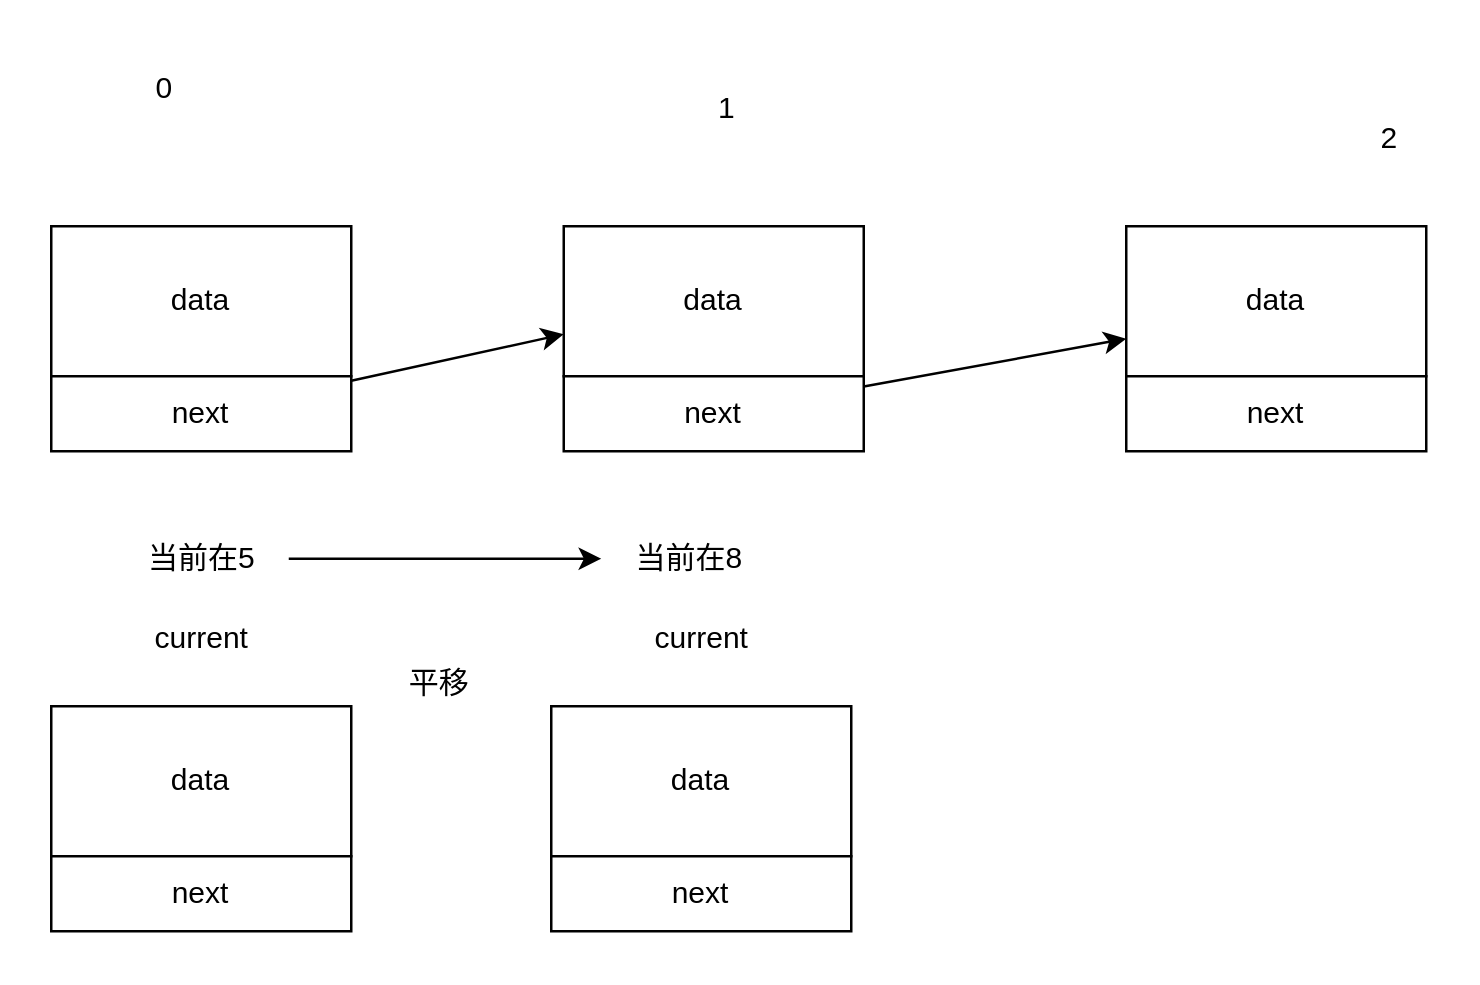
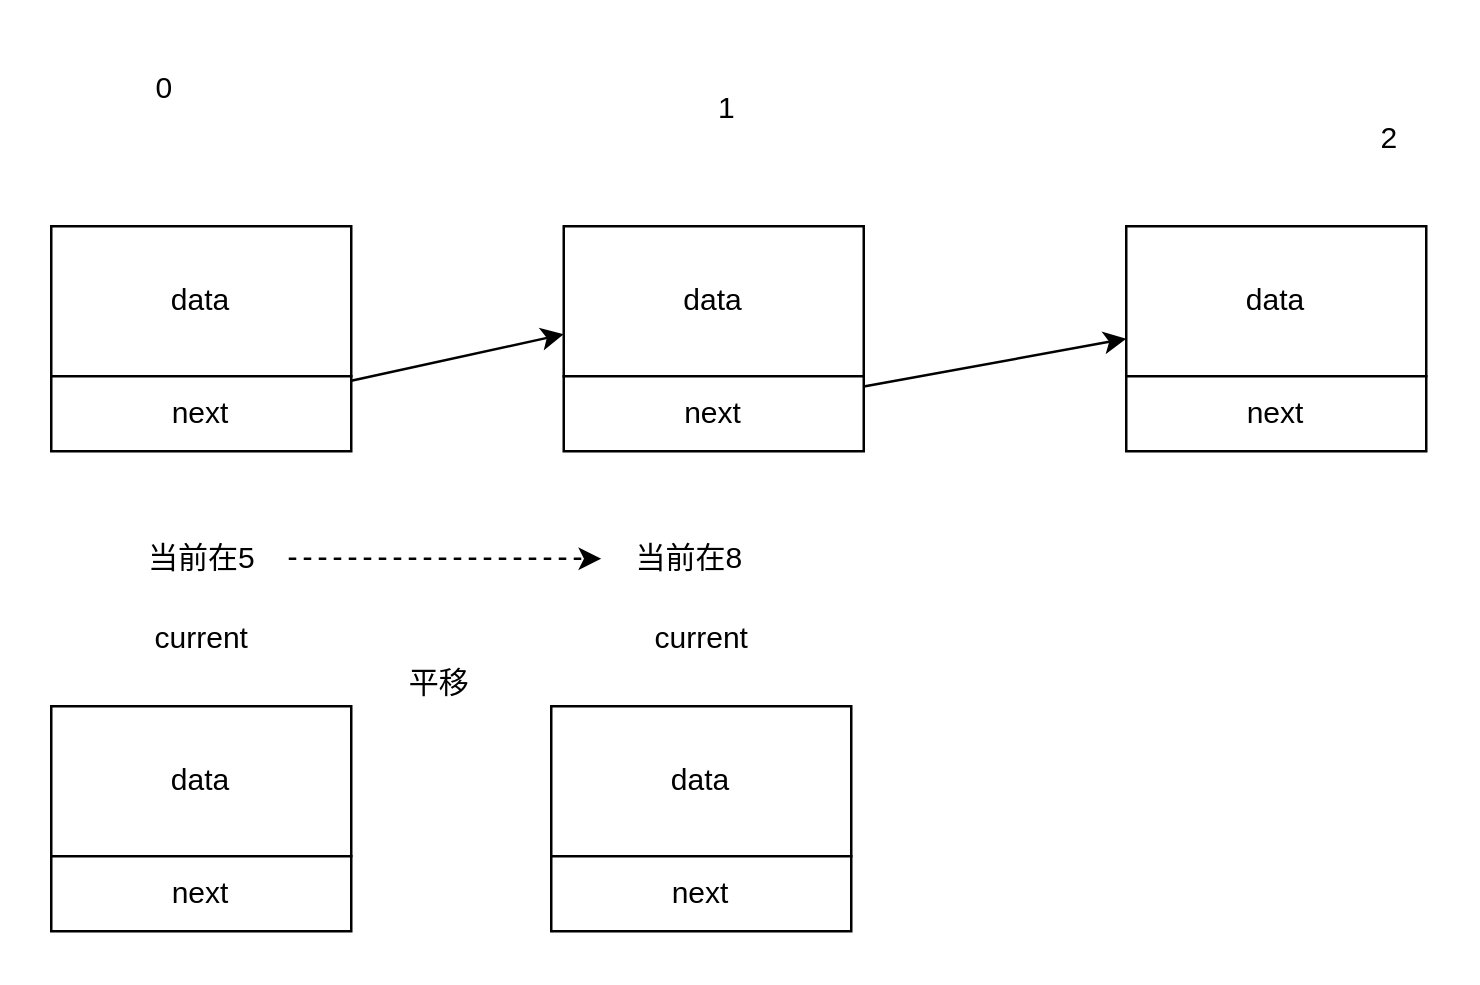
(439, 559) -> (439, 559)
